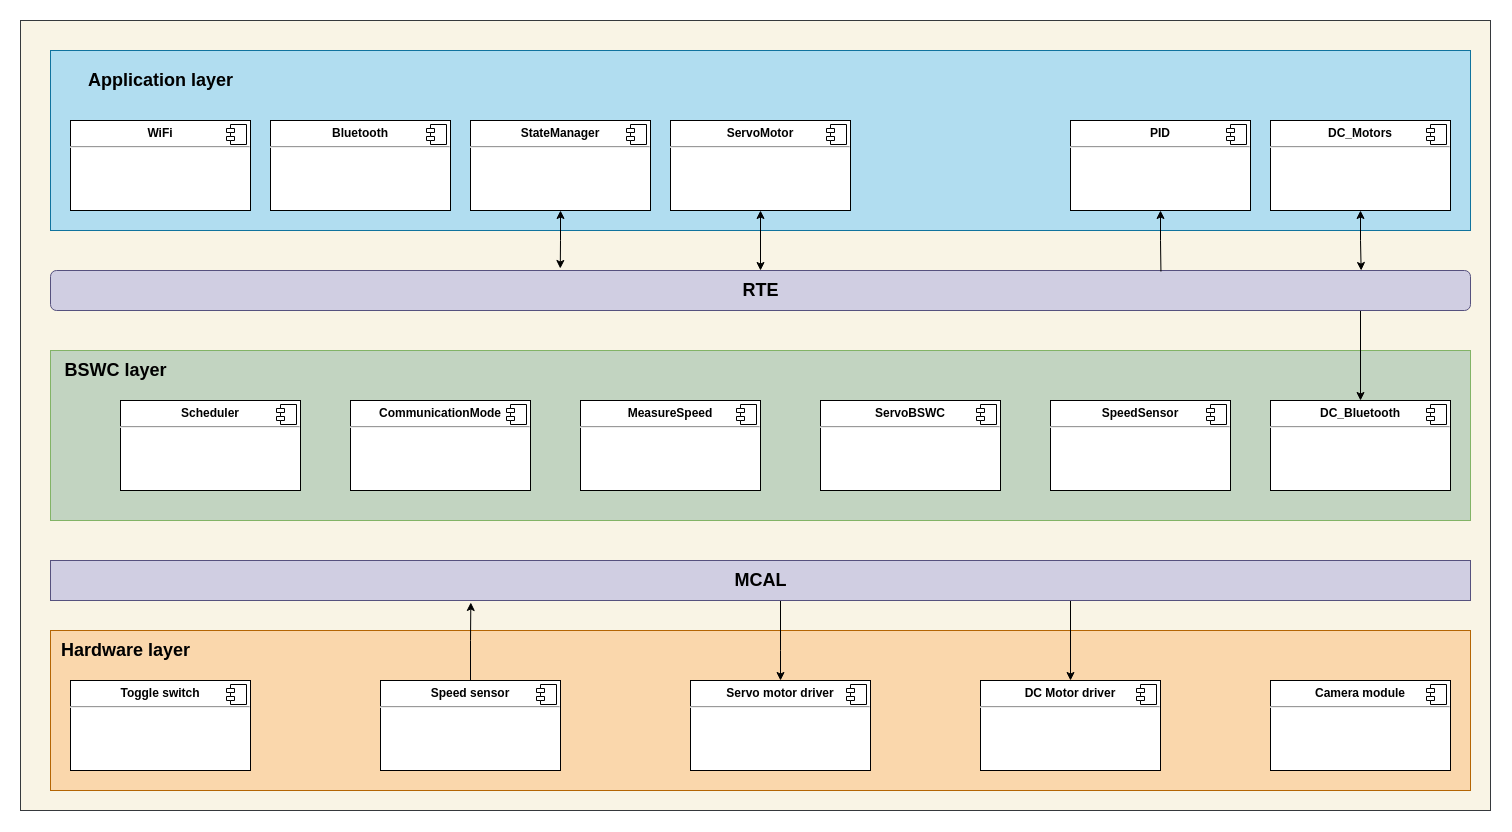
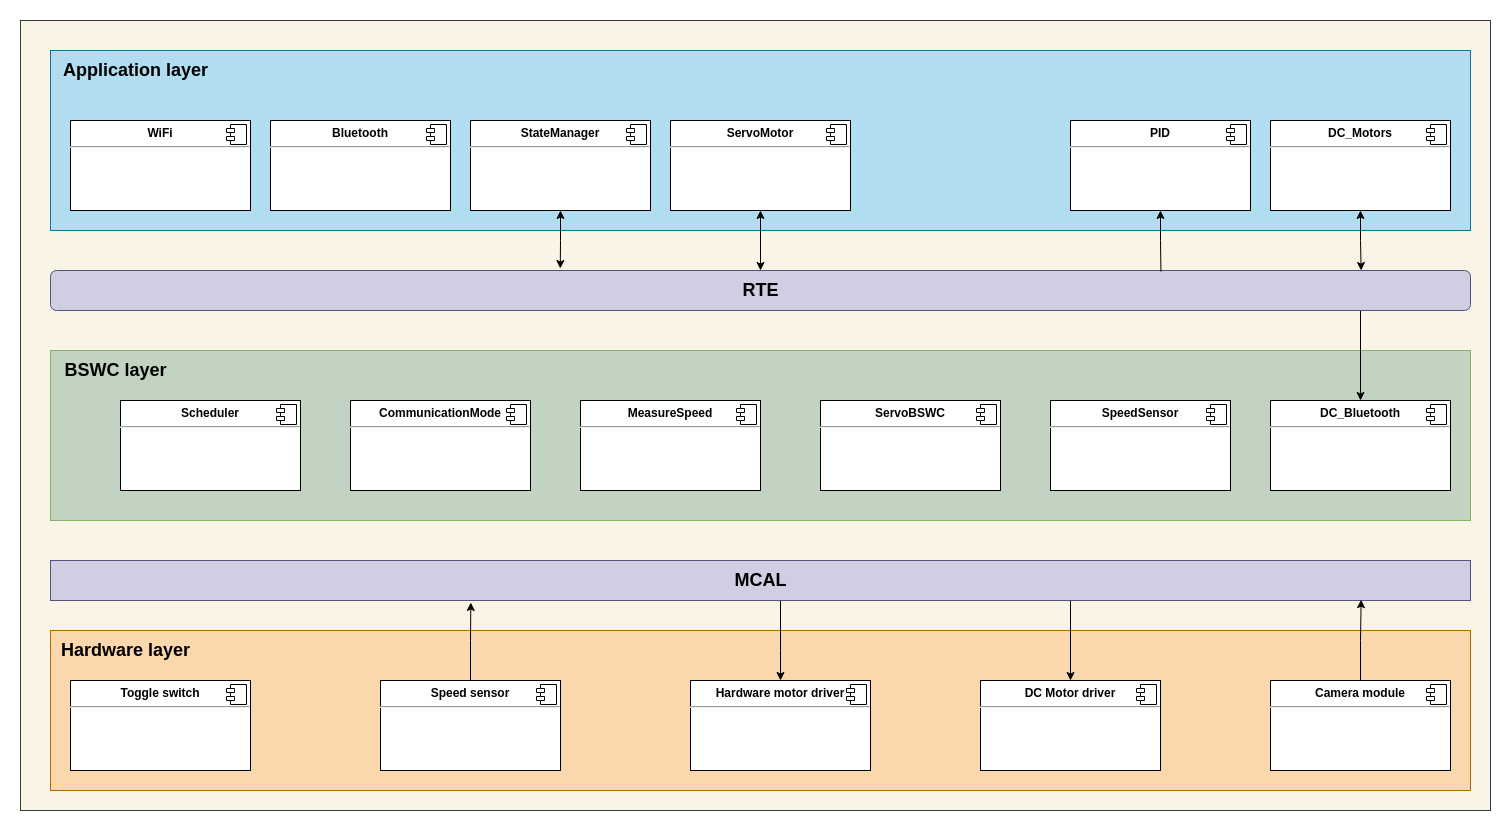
(161, 81) -> (136, 71)
none -> (1361, 644)
(746, 681) -> (756, 681)
